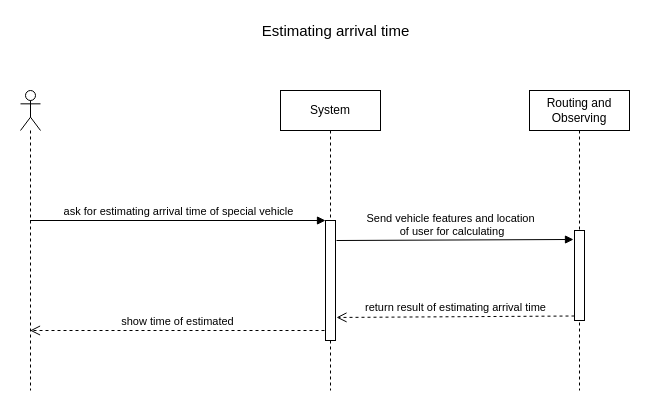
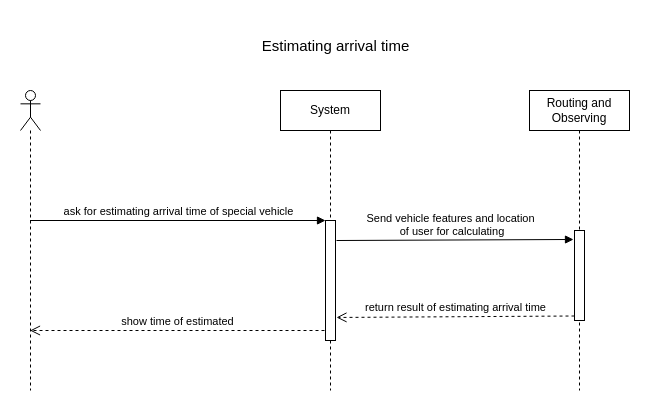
(336, 31) -> (336, 46)
